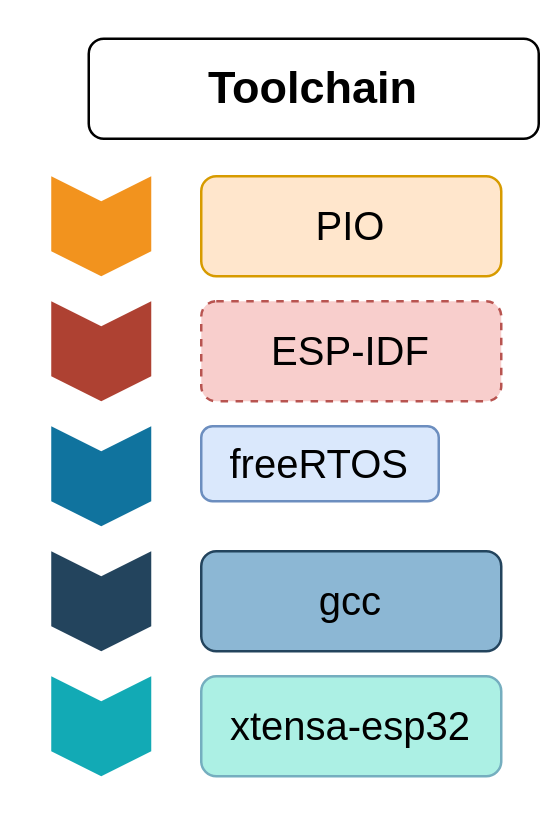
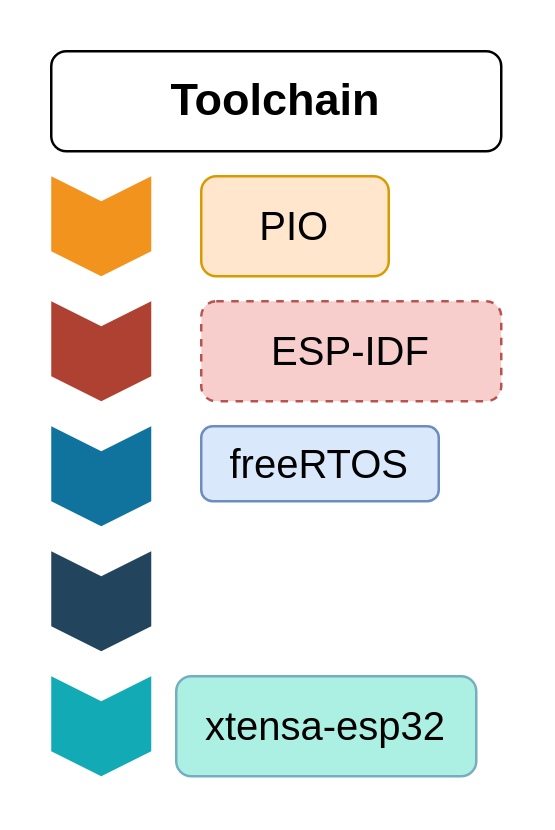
(314, 89) -> (276, 101)
(351, 226) -> (295, 226)
(351, 601) -> none
(351, 726) -> (326, 726)
